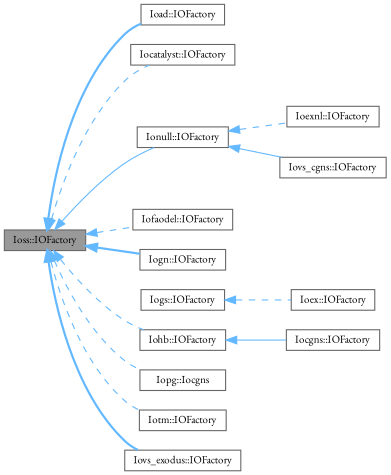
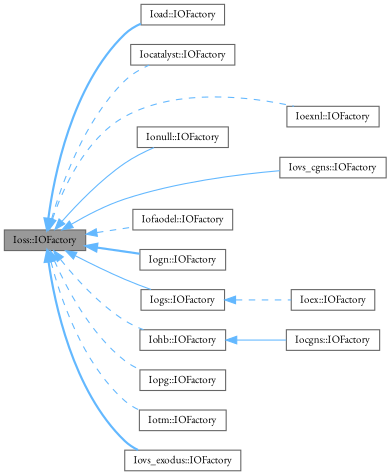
(263, 126) -> (145, 107)
(261, 153) -> (173, 186)
none -> (113, 274)
(183, 380) -> (183, 380)
